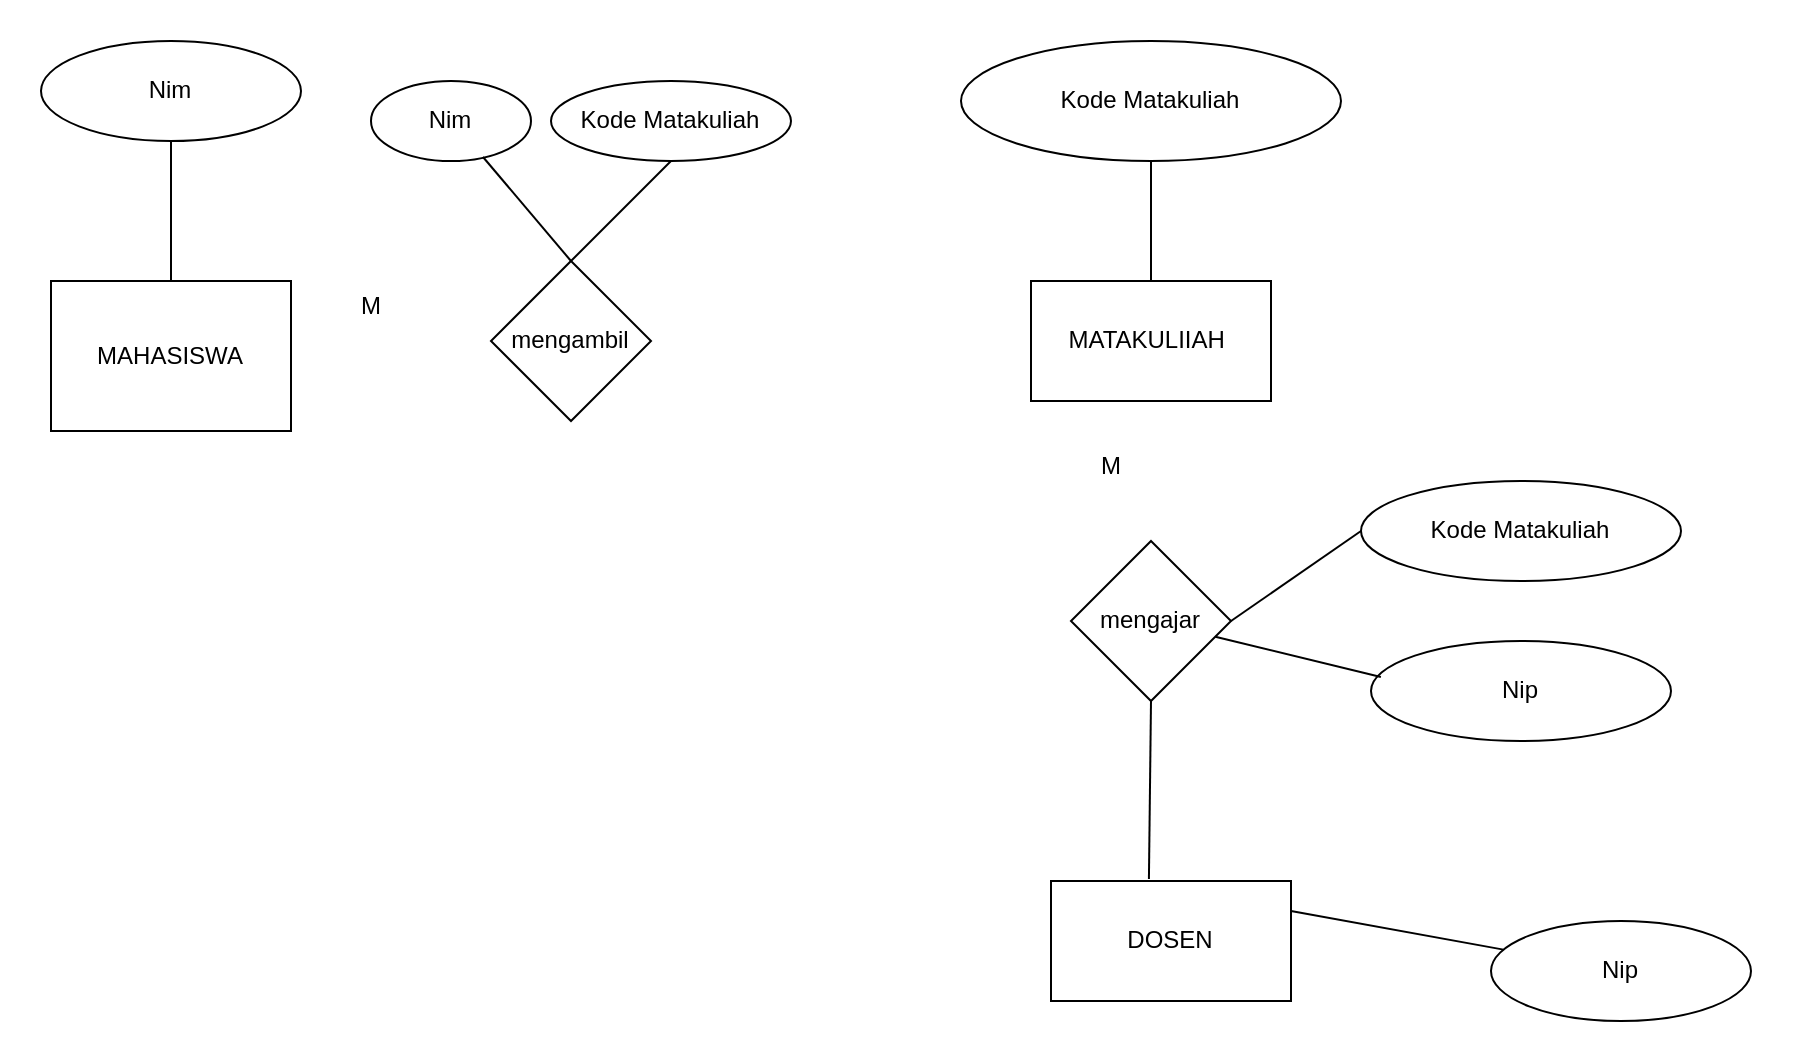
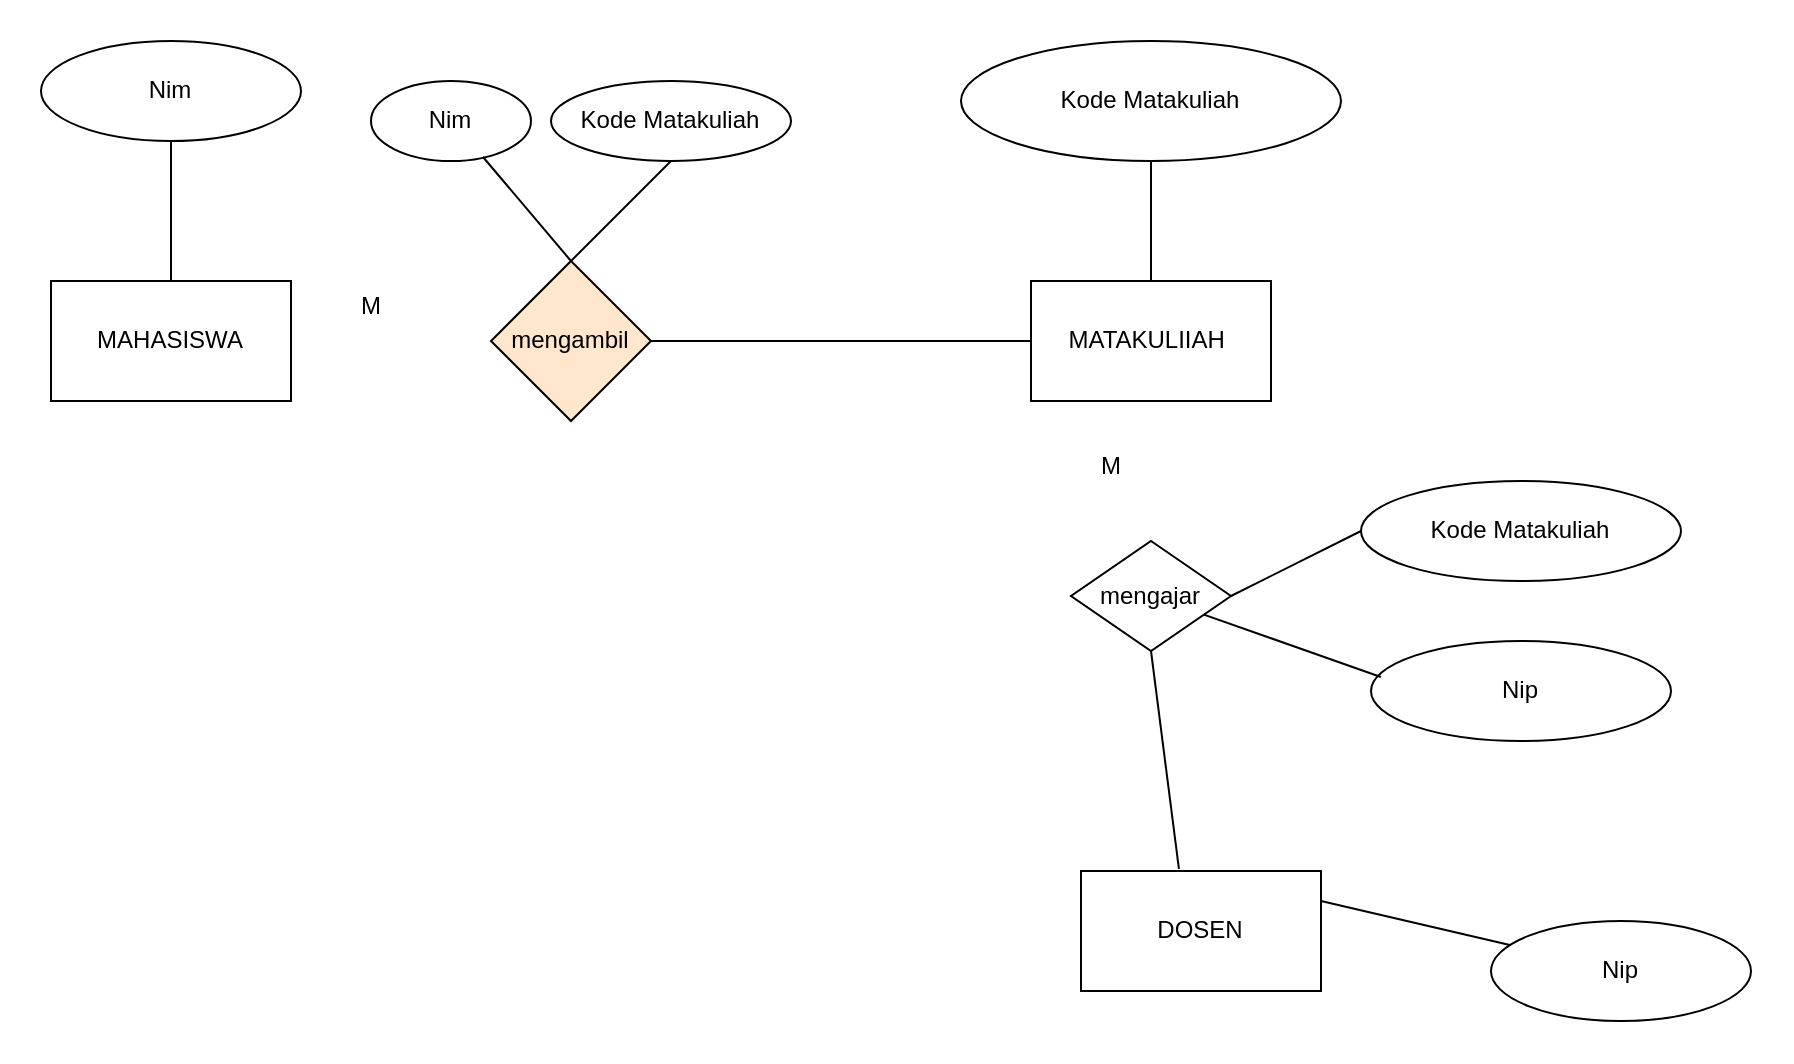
(571, 341) -> (571, 341)
none -> (841, 341)
(171, 356) -> (171, 341)
(1151, 621) -> (1151, 596)
(1171, 941) -> (1201, 931)
